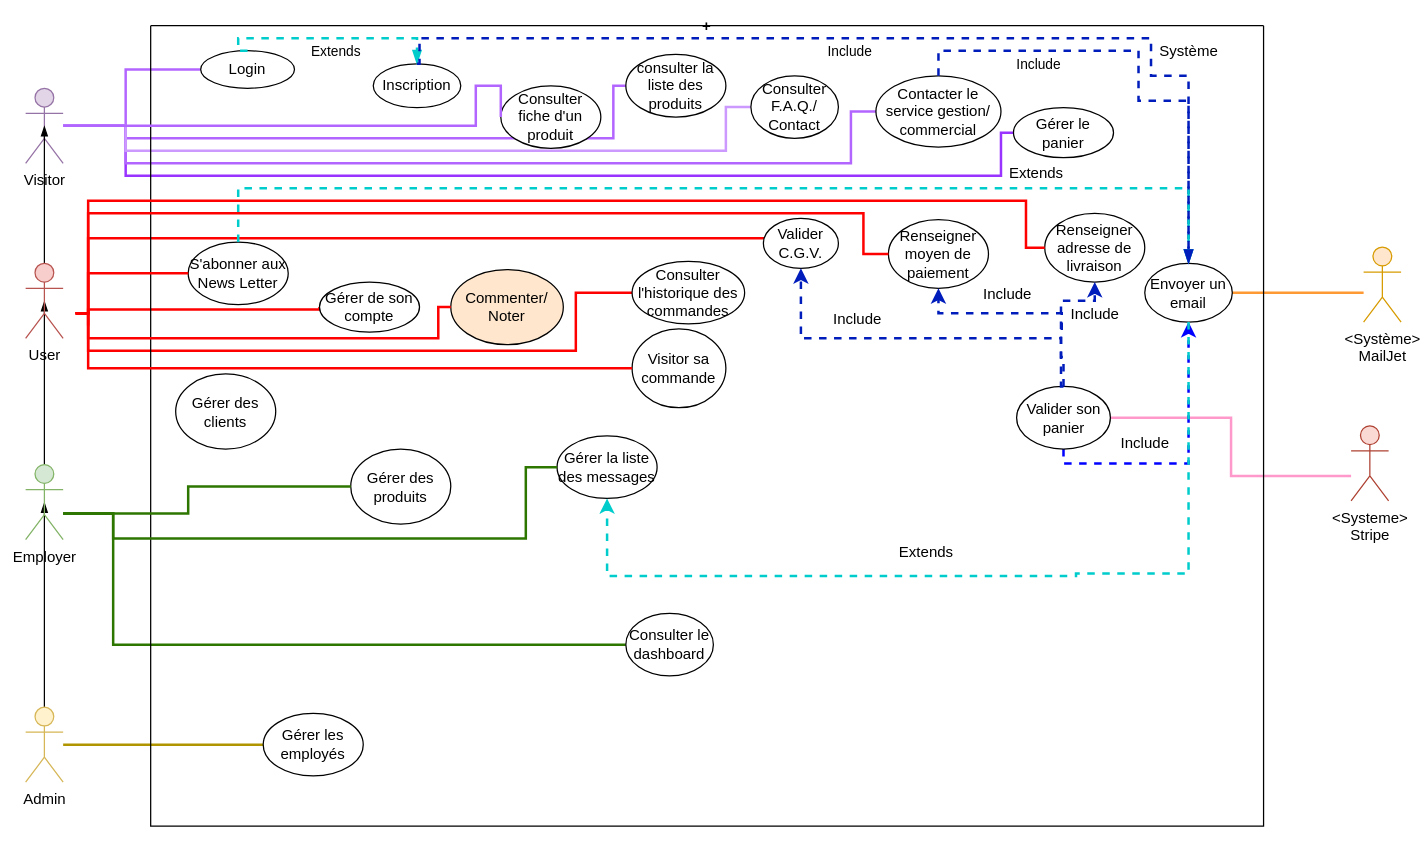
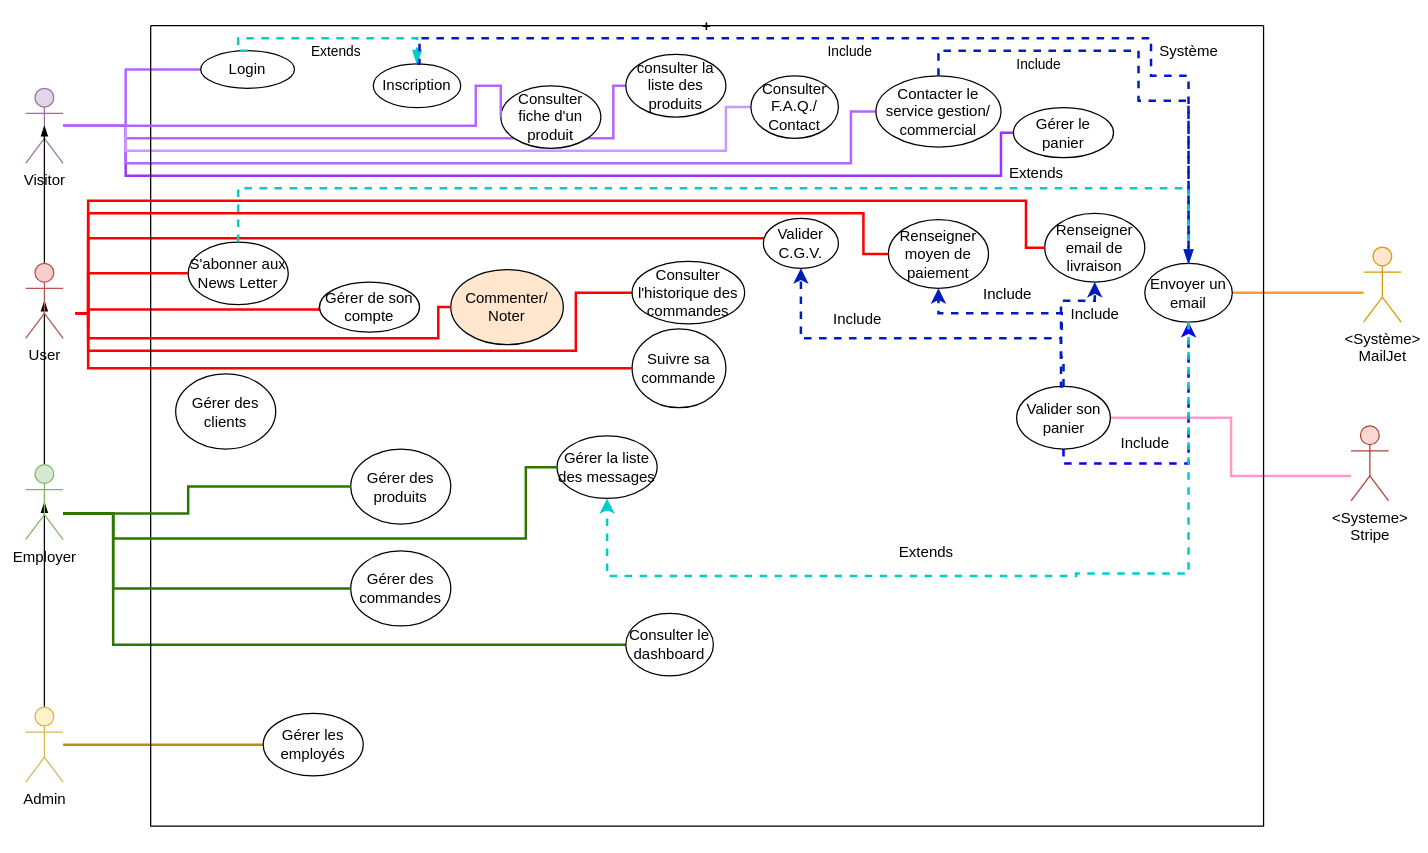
(1094, 248) -> (1094, 248)
(679, 368) -> (679, 368)
none -> (233, 588)
none -> (401, 588)
